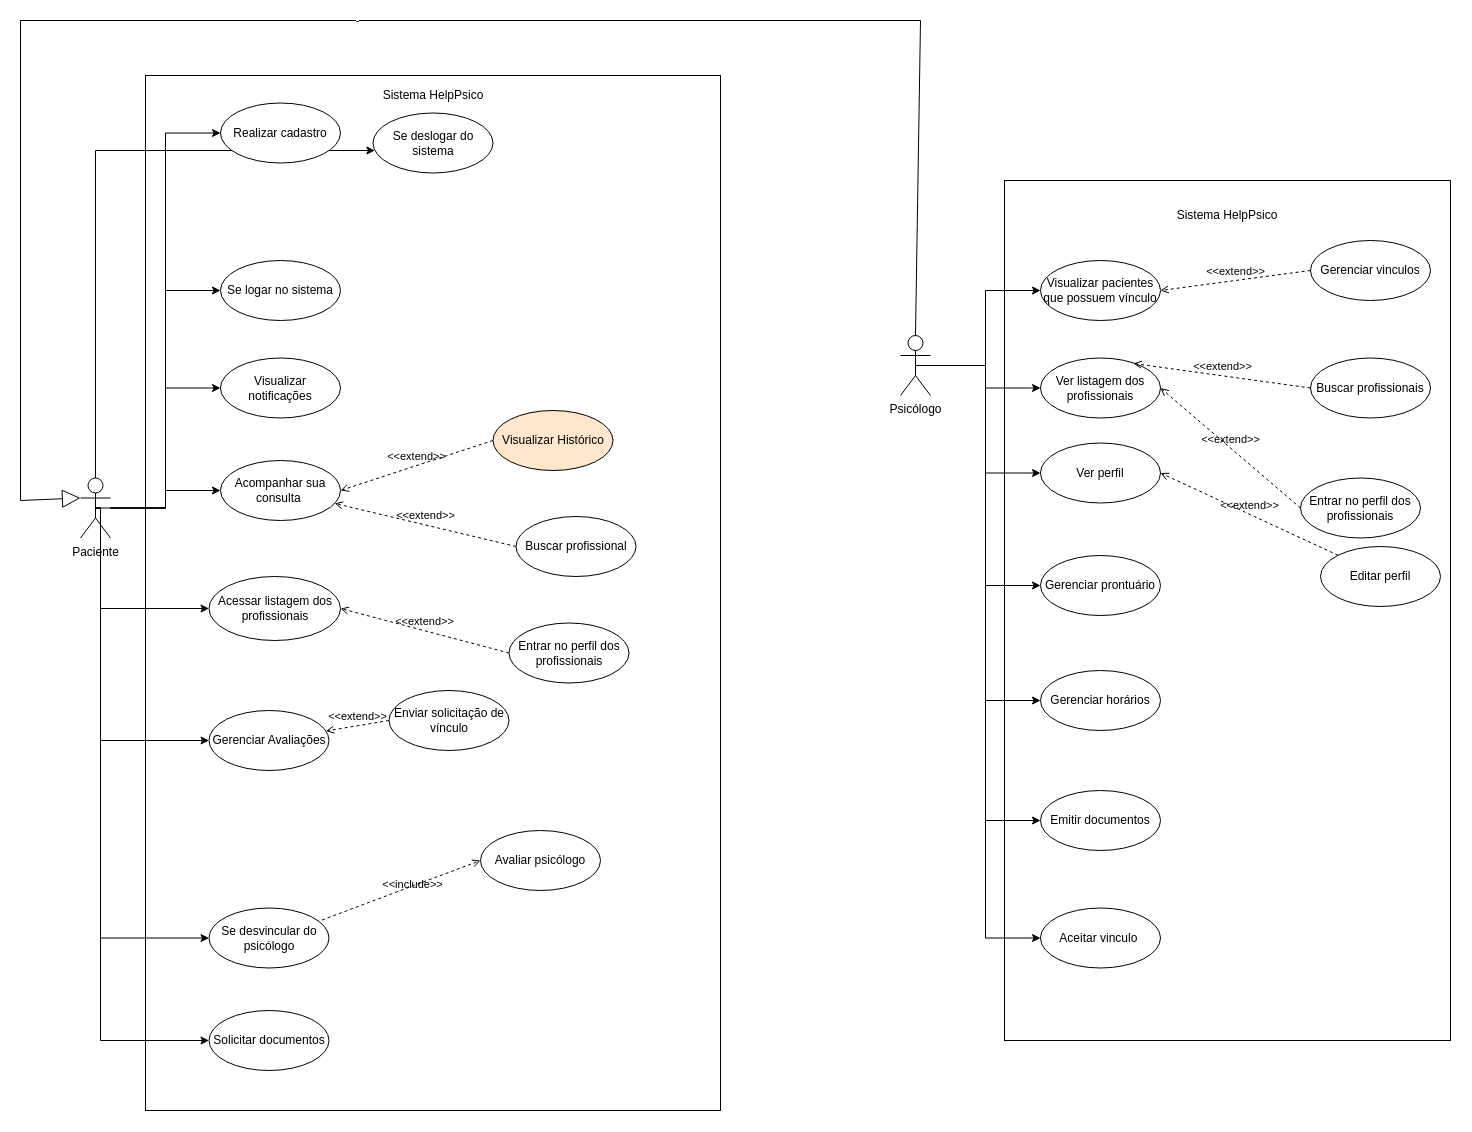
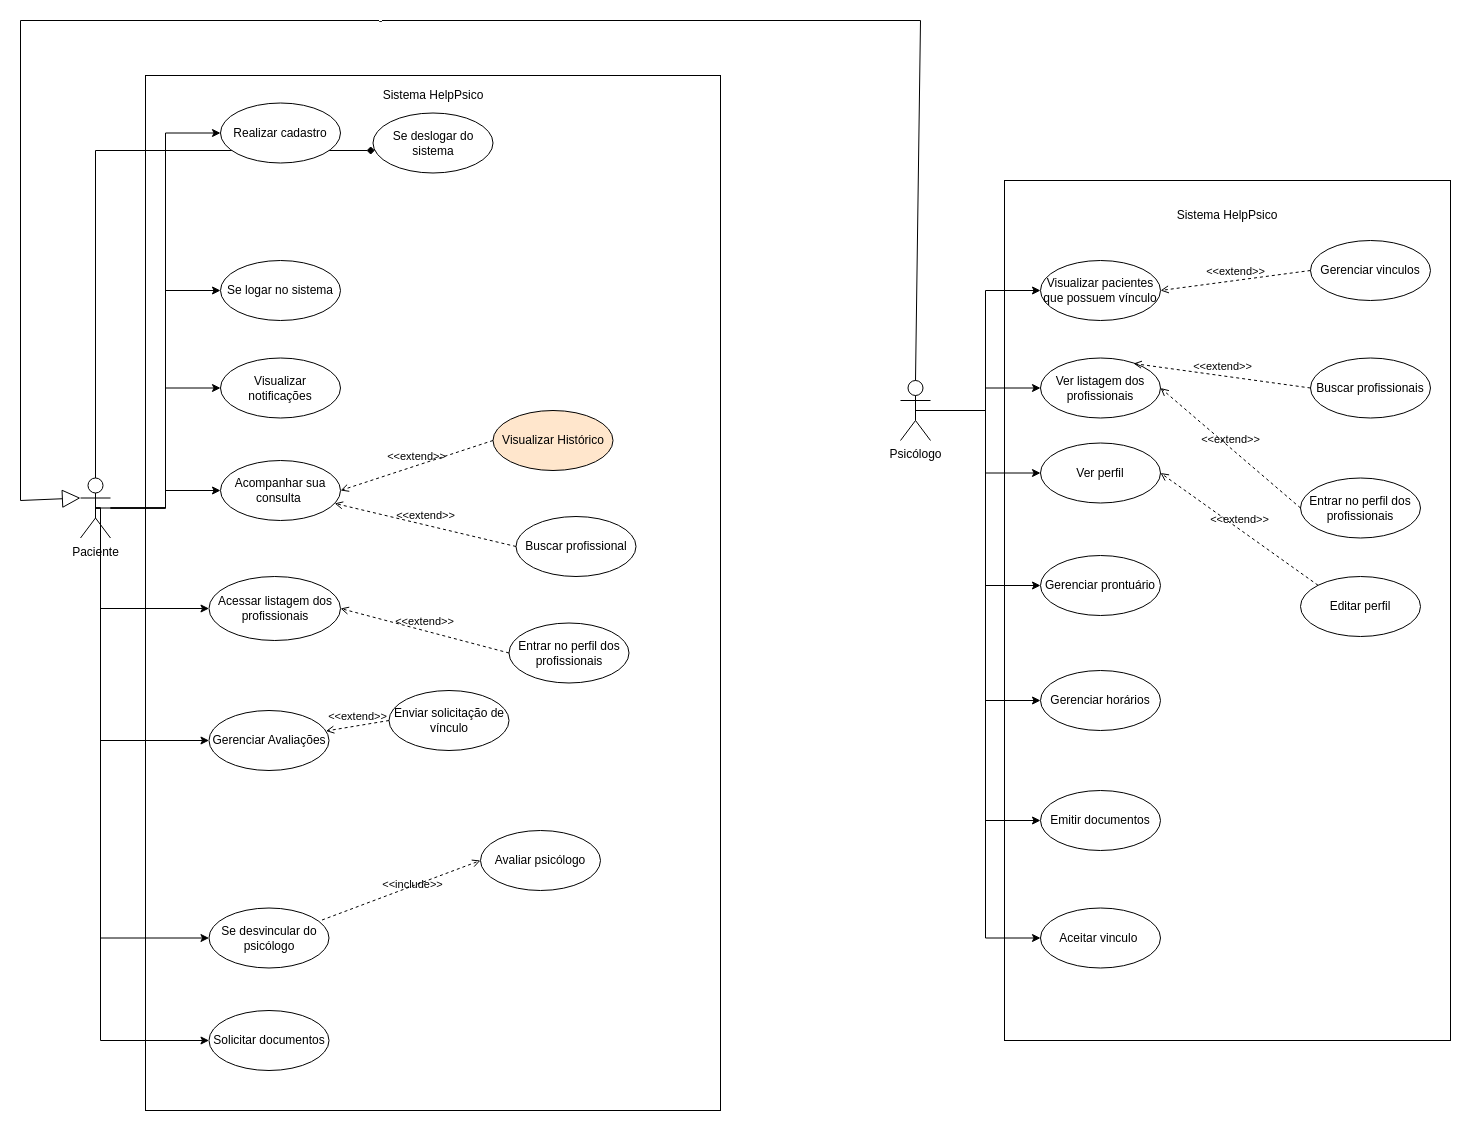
(367, 151) -> (366, 151)
(916, 366) -> (916, 411)
(1381, 577) -> (1361, 607)
